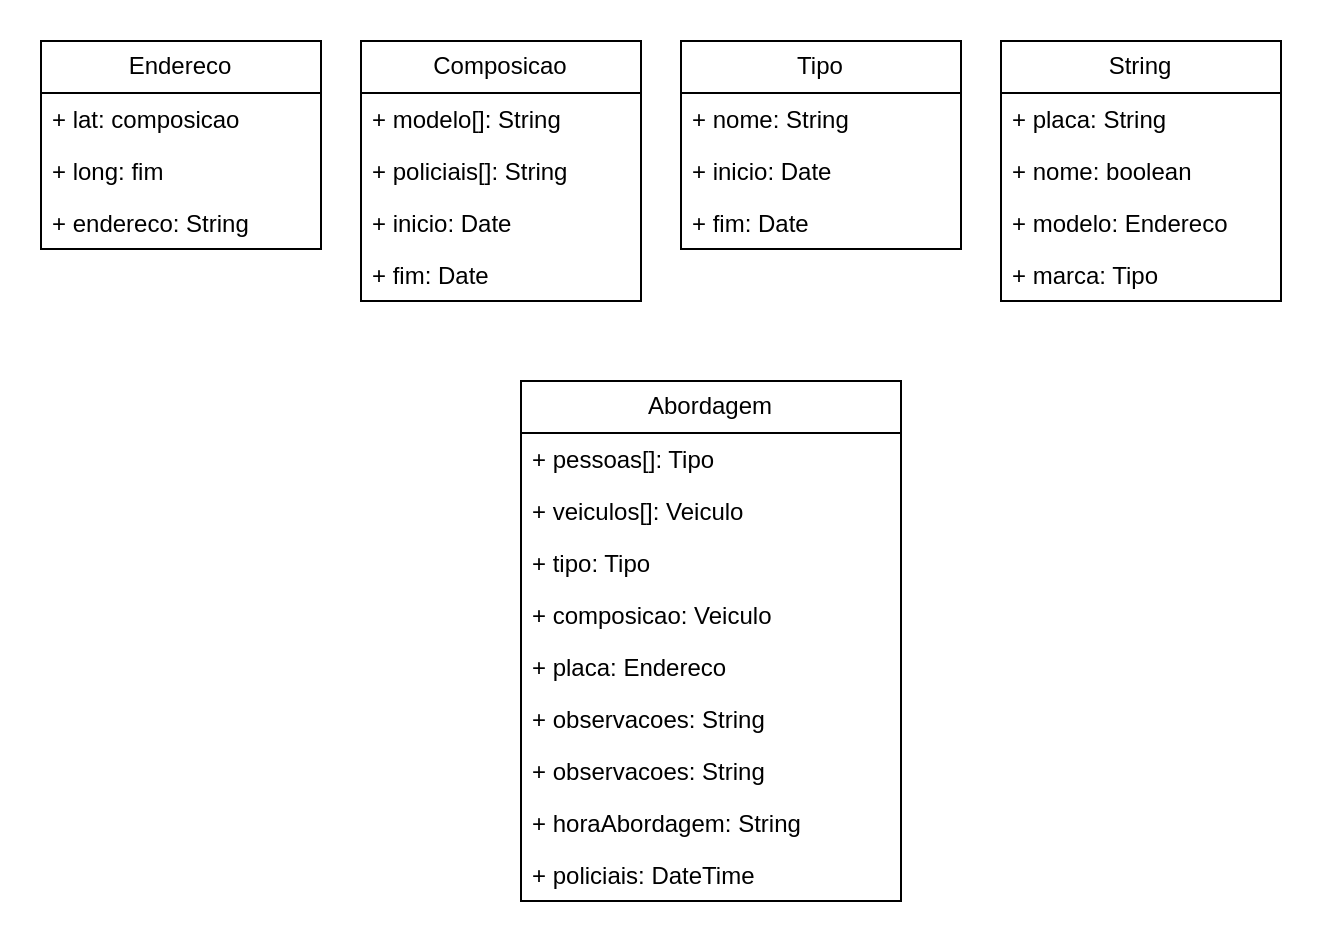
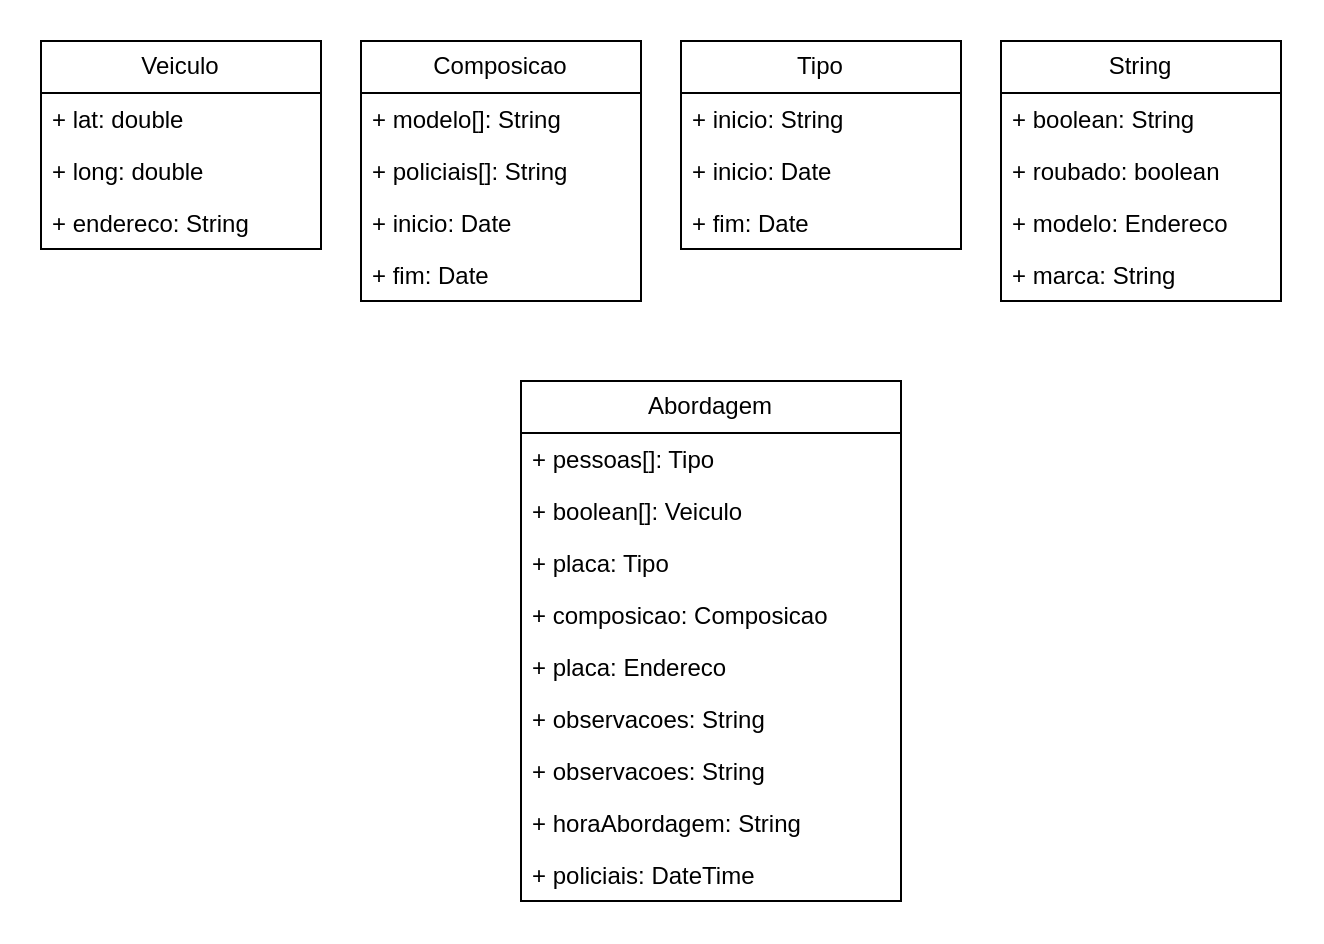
(181, 67) -> (181, 67)
(152, 121) -> (125, 121)
(775, 121) -> (779, 121)
(1098, 121) -> (1112, 121)
(111, 173) -> (131, 173)
(1101, 173) -> (1121, 173)
(1088, 277) -> (1101, 277)
(652, 513) -> (649, 513)
(598, 565) -> (605, 565)
(655, 617) -> (679, 617)
